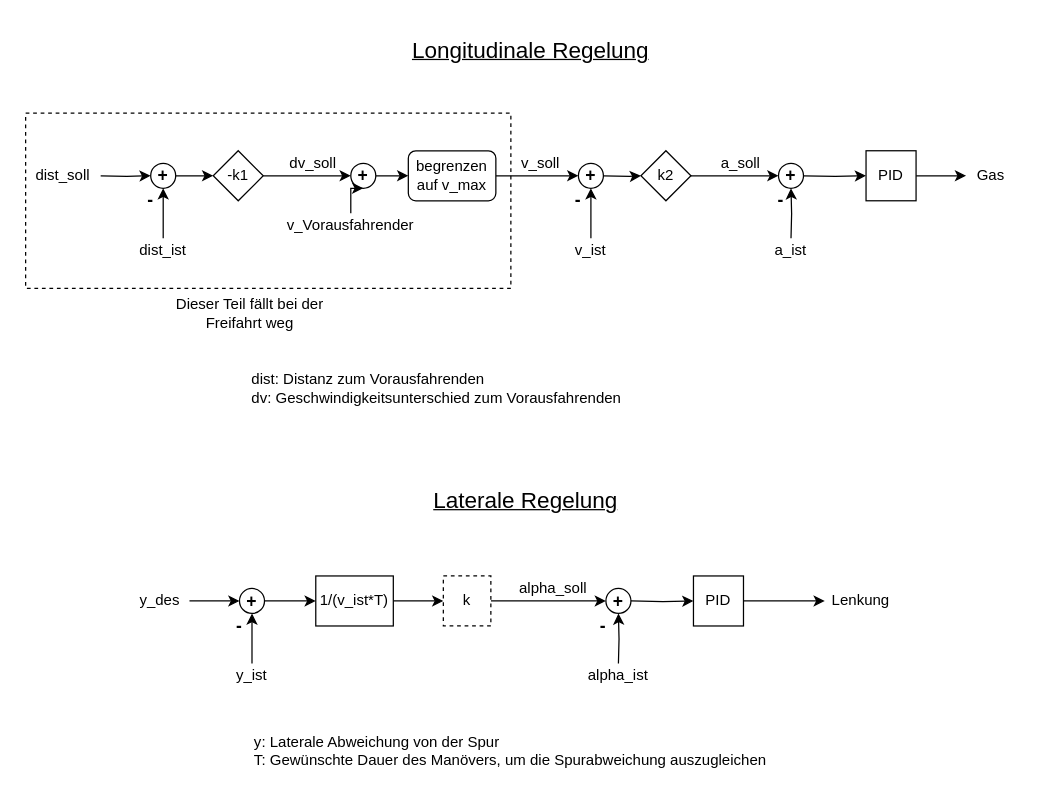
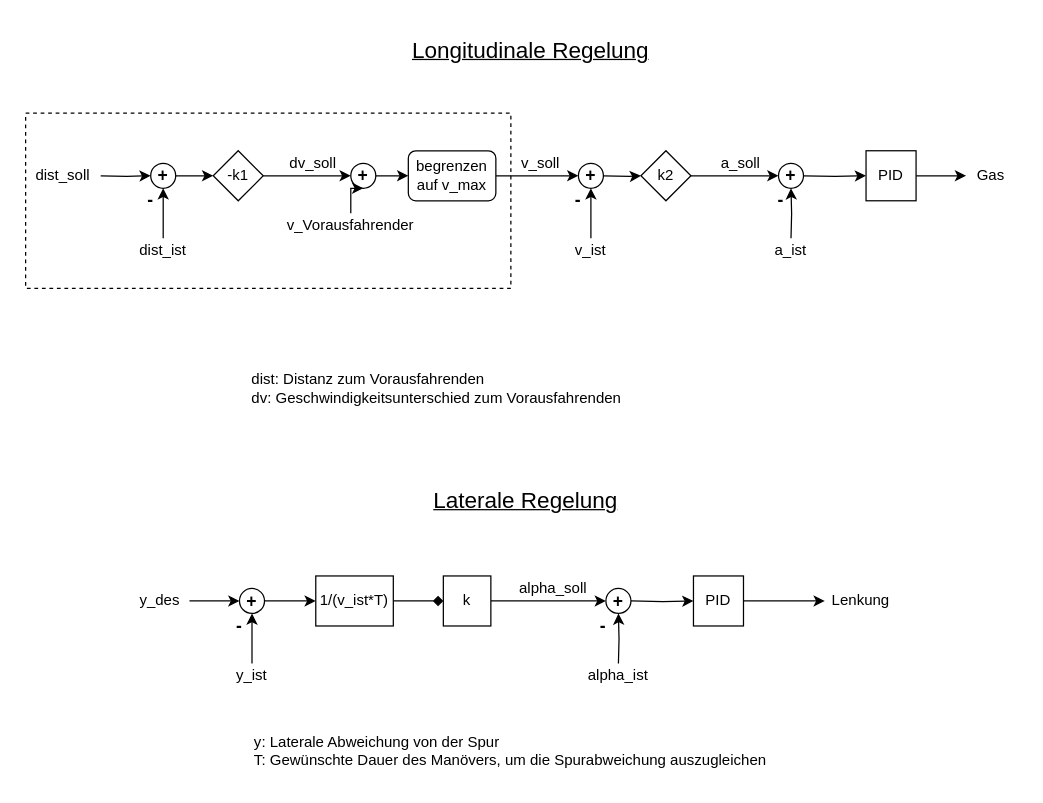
(250, 313) -> none
(433, 601) -> (432, 601)
(467, 601) -> (467, 601)
